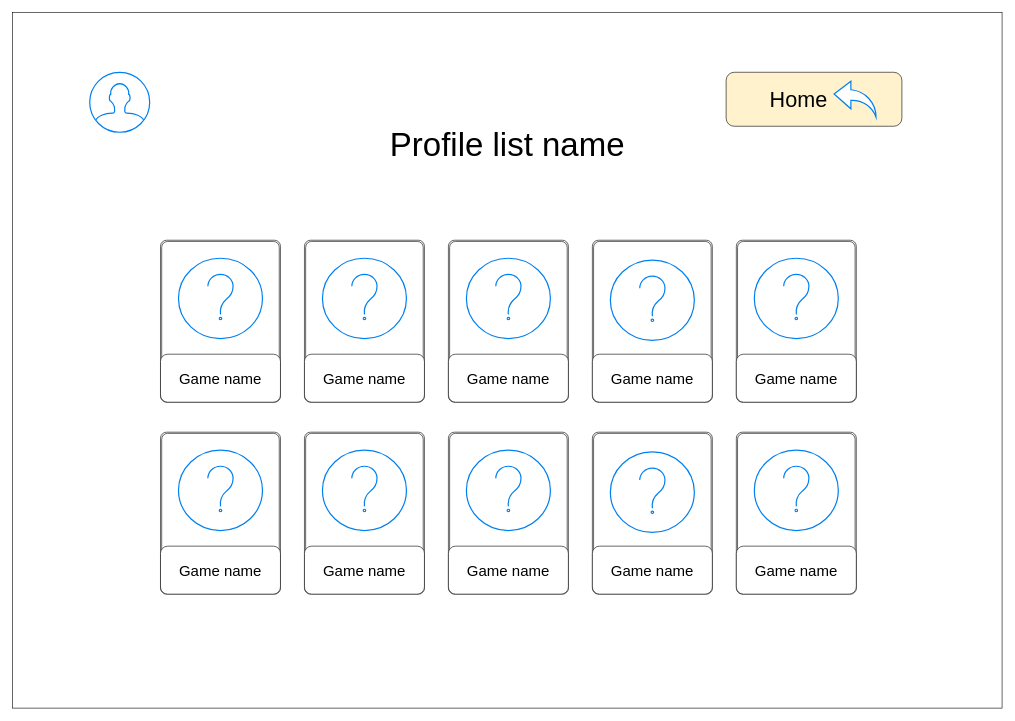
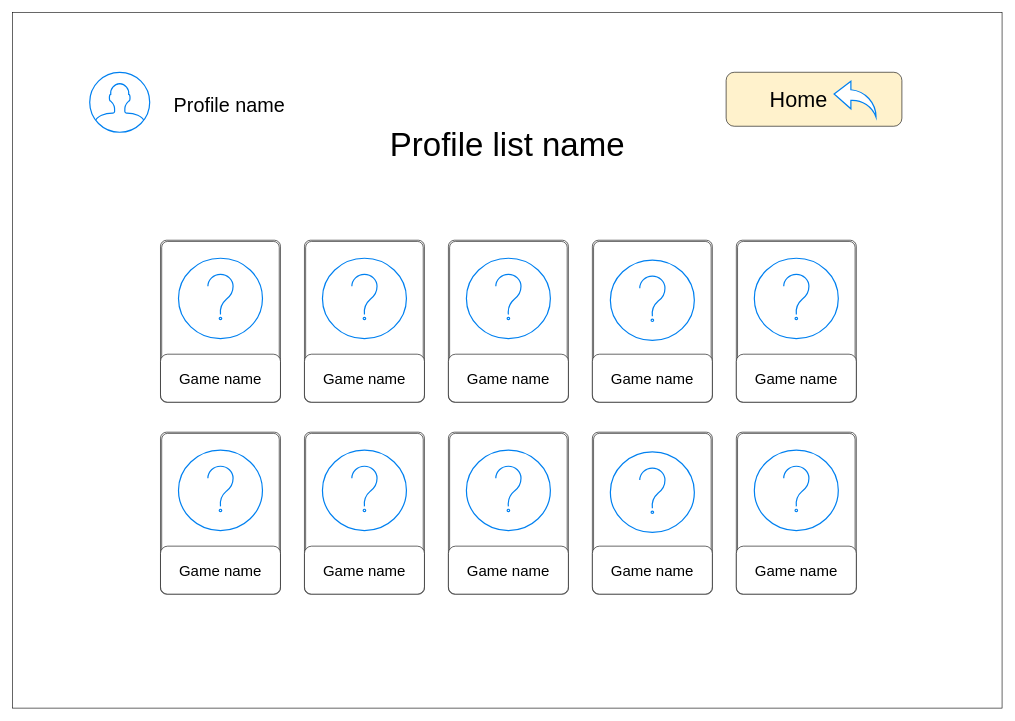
none -> (230, 105)
